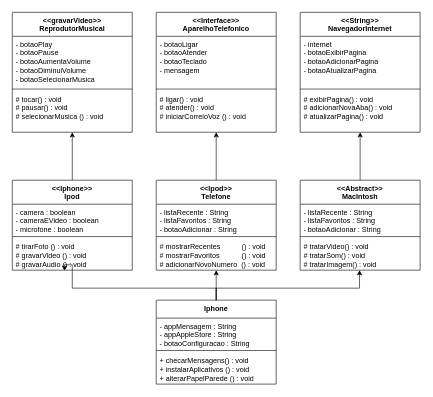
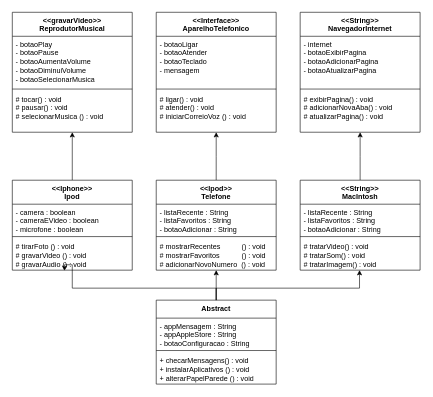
(360, 193) -> (360, 193)
(216, 309) -> (216, 309)
